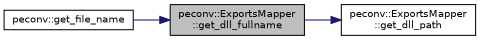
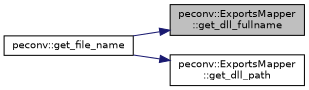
(318, 20) -> (147, 57)
